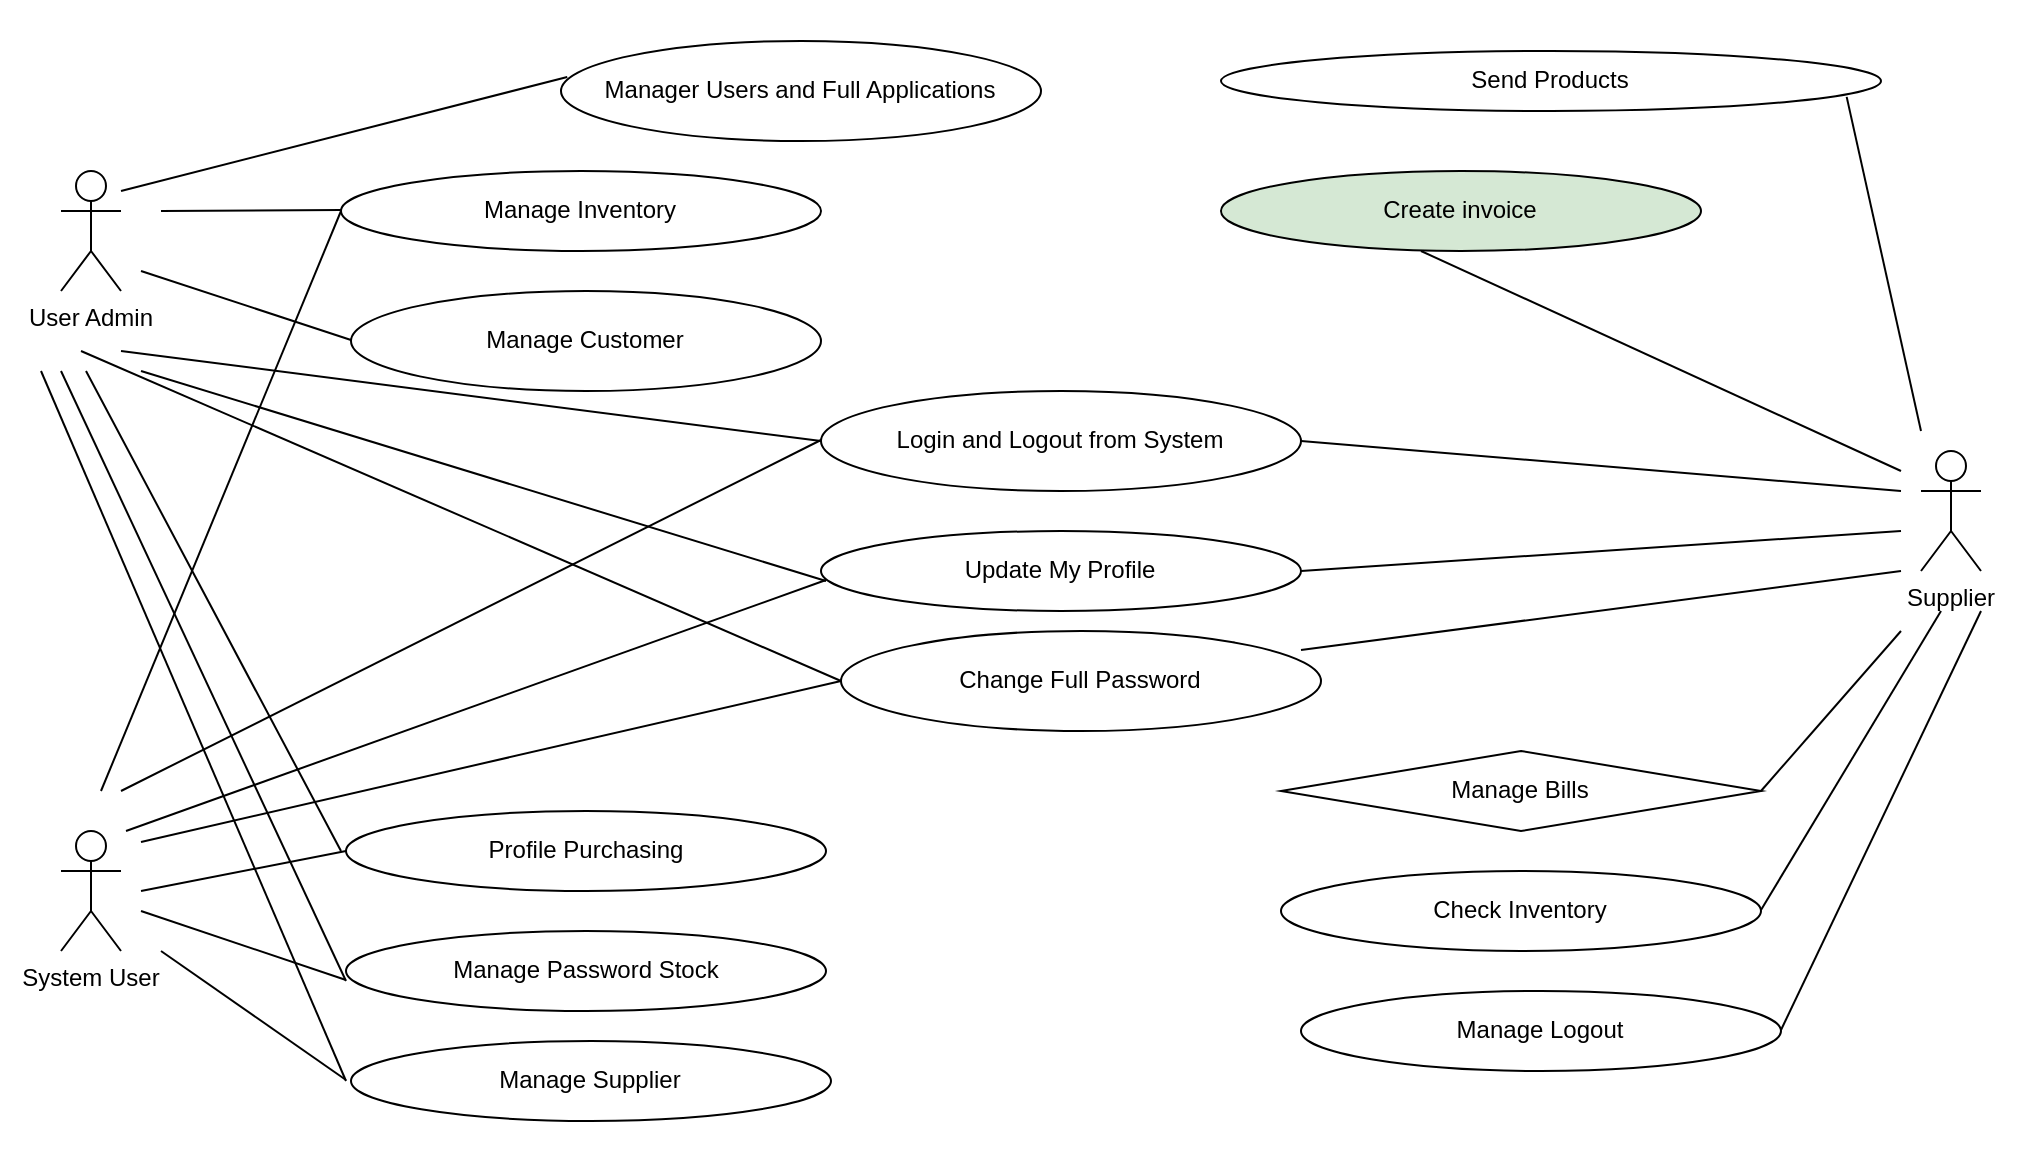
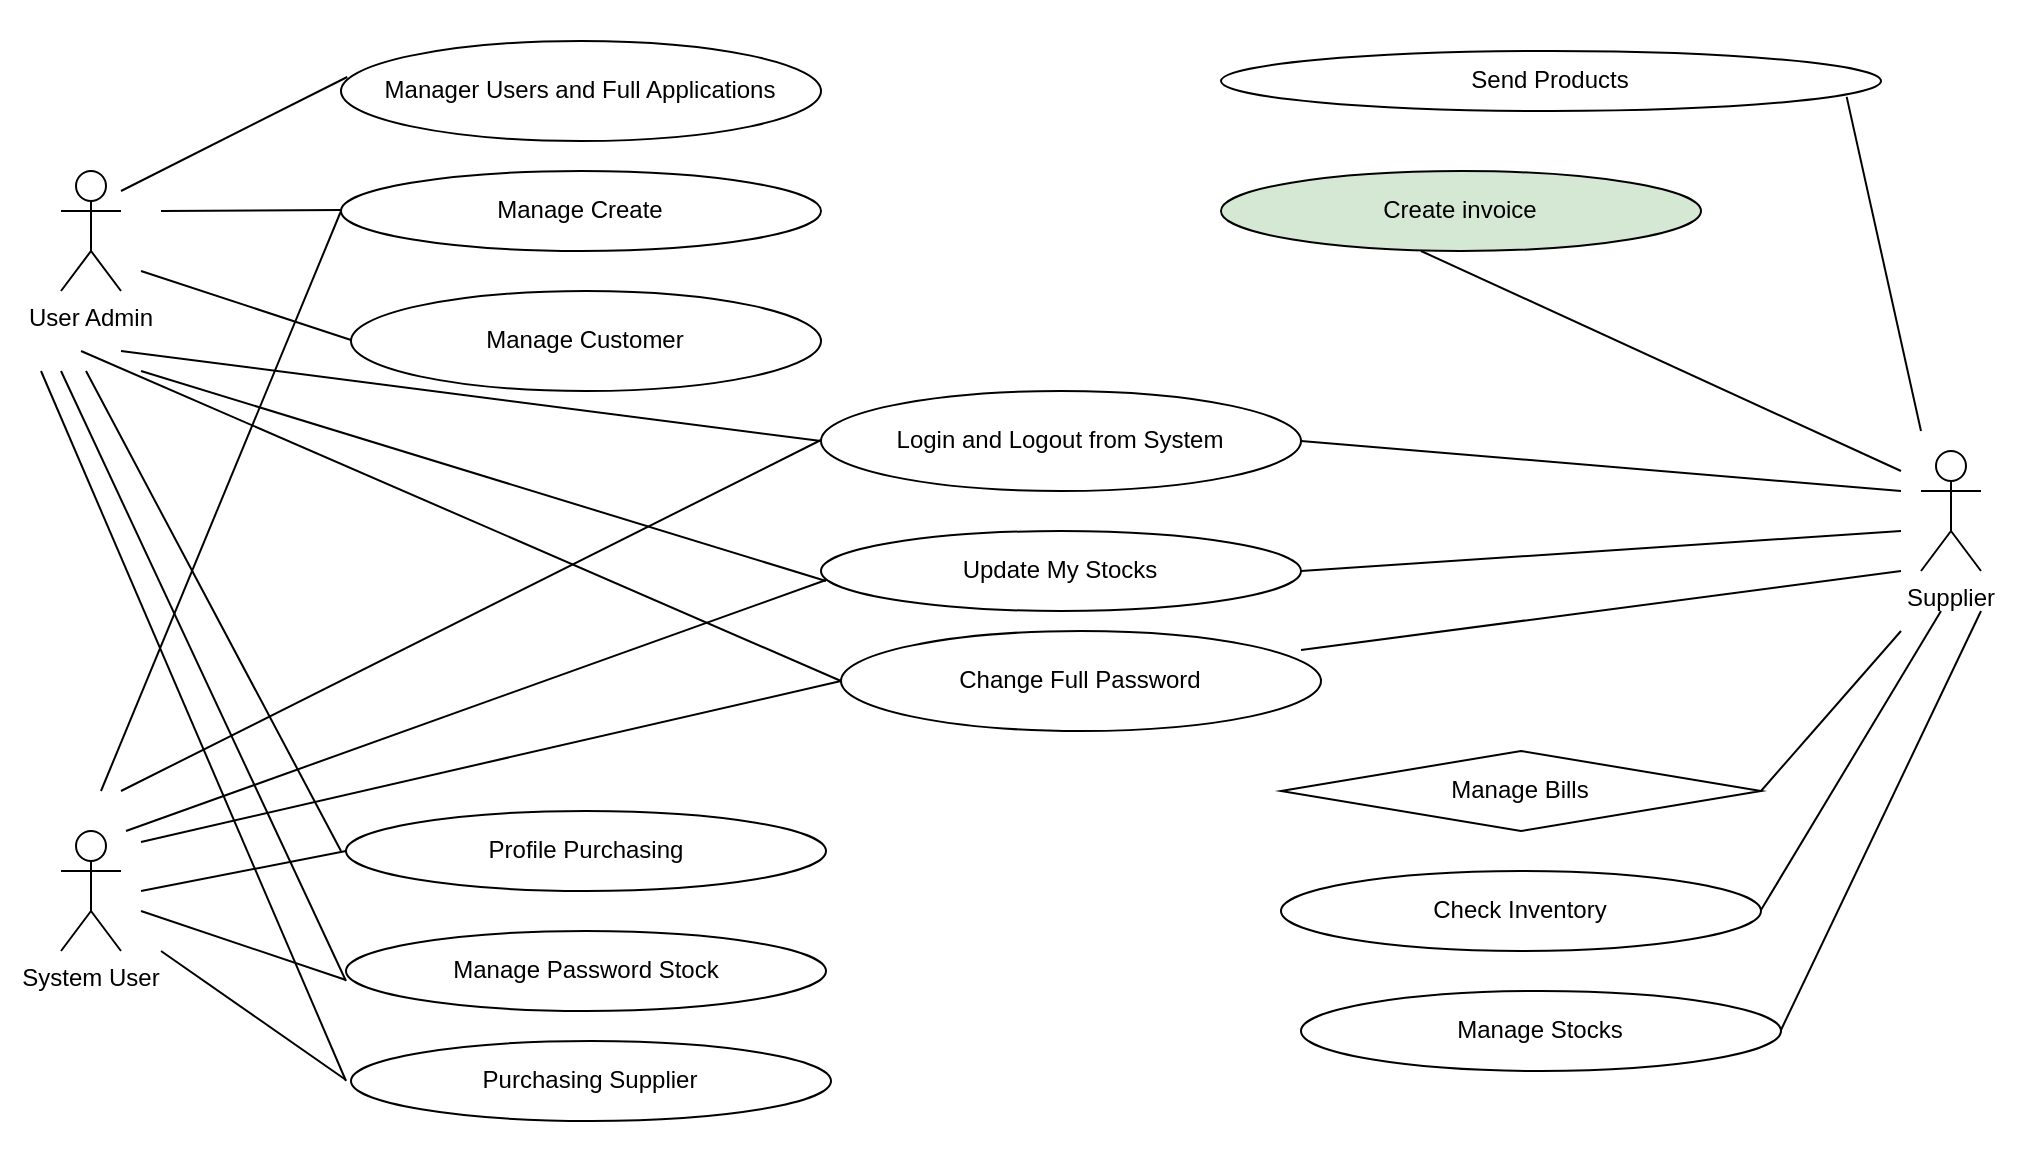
(801, 91) -> (581, 91)
(581, 211) -> (581, 211)
(1061, 571) -> (1061, 571)
(1541, 1031) -> (1541, 1031)
(591, 1081) -> (591, 1081)
